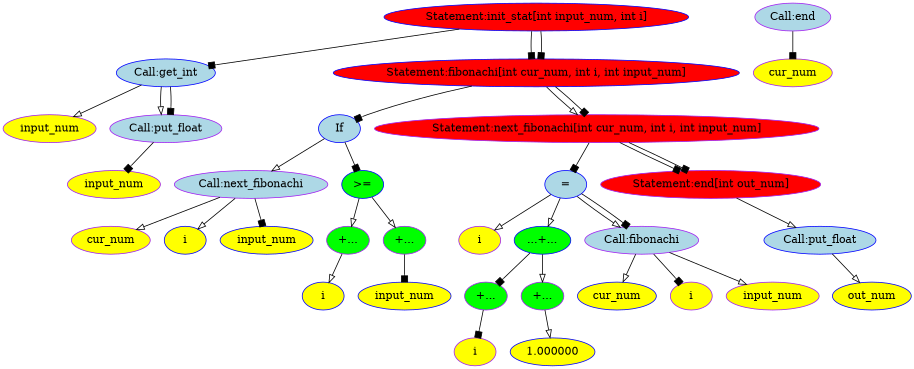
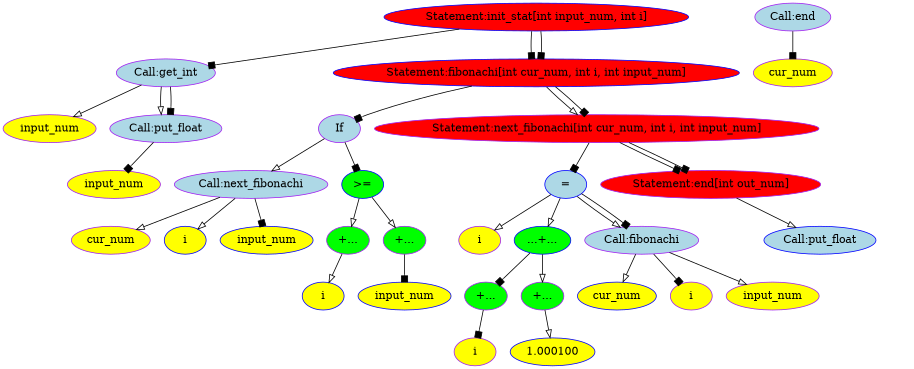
(166, 73) -> (166, 73)
(339, 129) -> (339, 129)
(872, 296) -> none
(553, 352) -> (553, 352)
